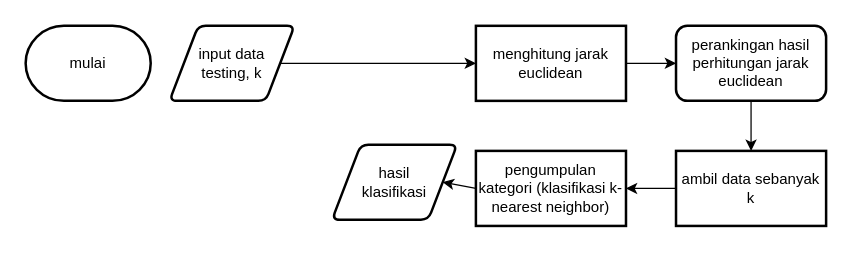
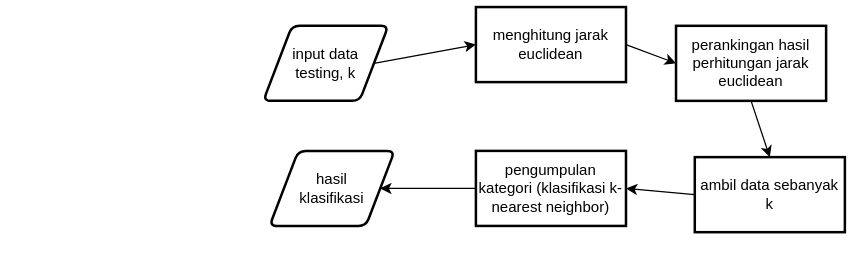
(88, 63) -> none
(232, 63) -> (326, 63)
(551, 63) -> (551, 44)
(751, 63) -> (751, 63)
(394, 182) -> (332, 188)
(751, 188) -> (769, 194)
